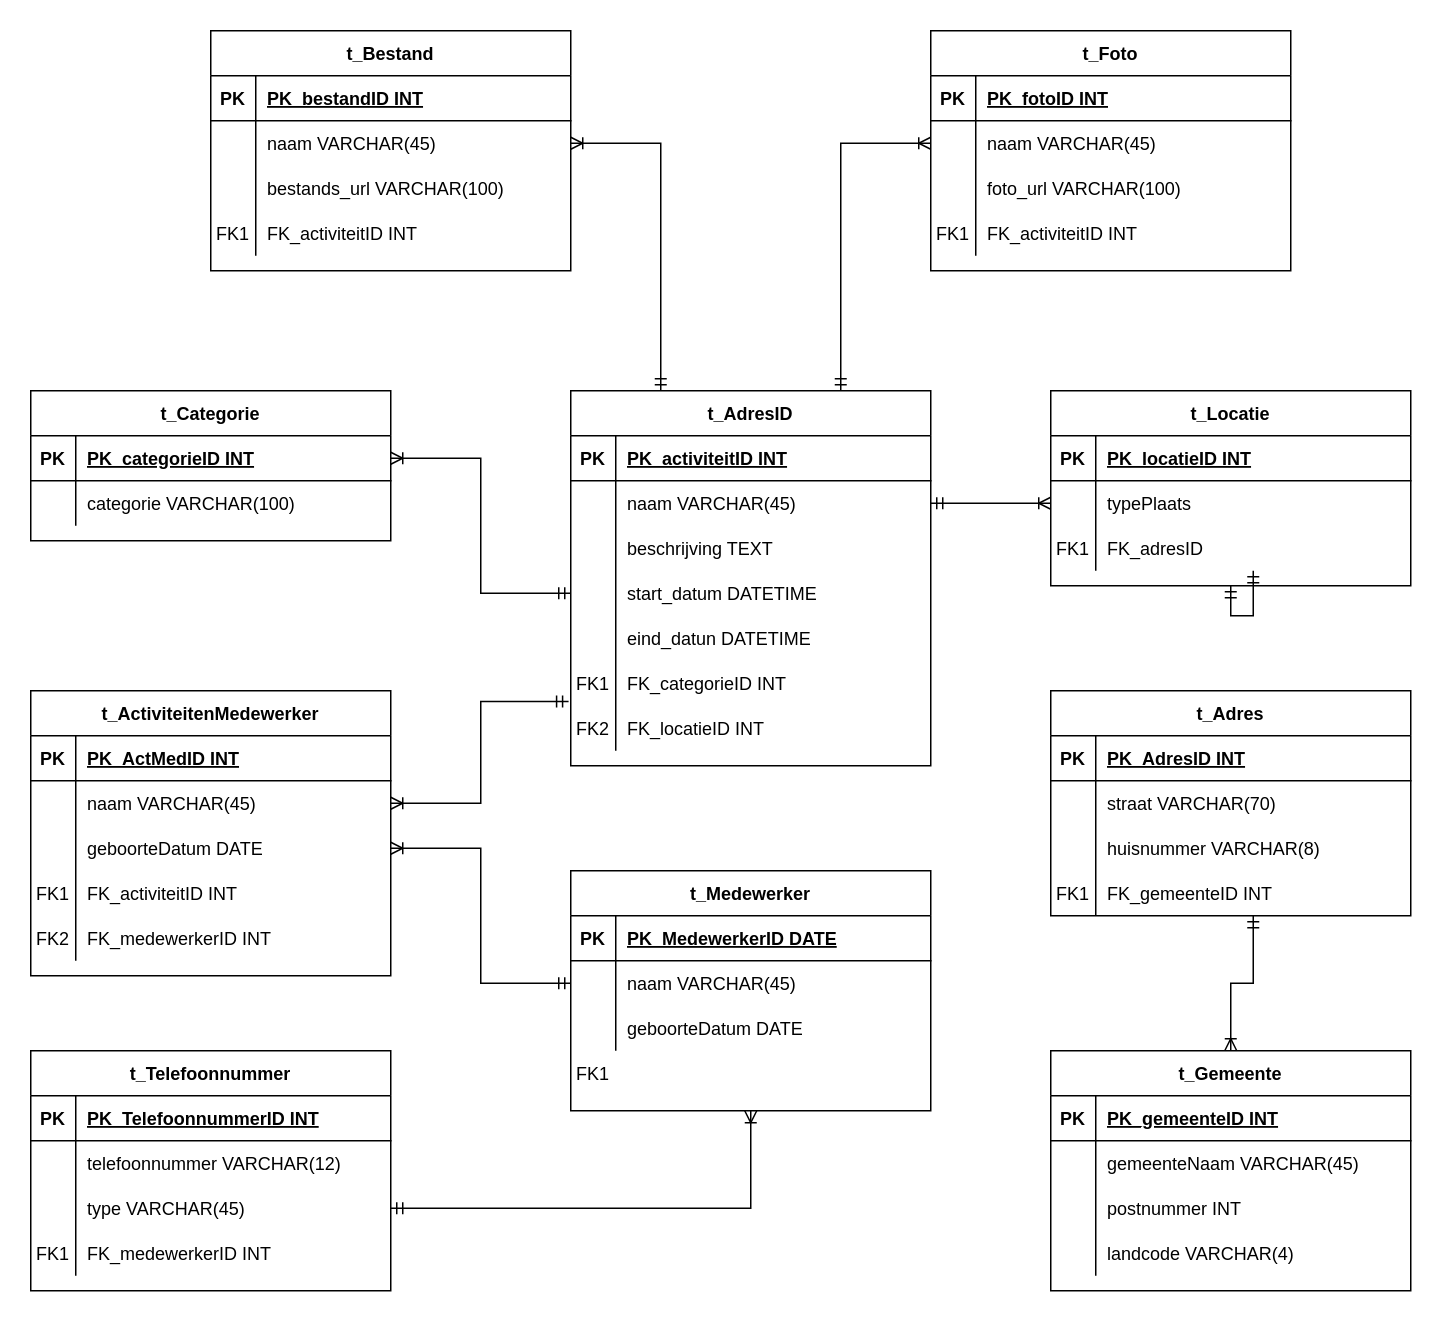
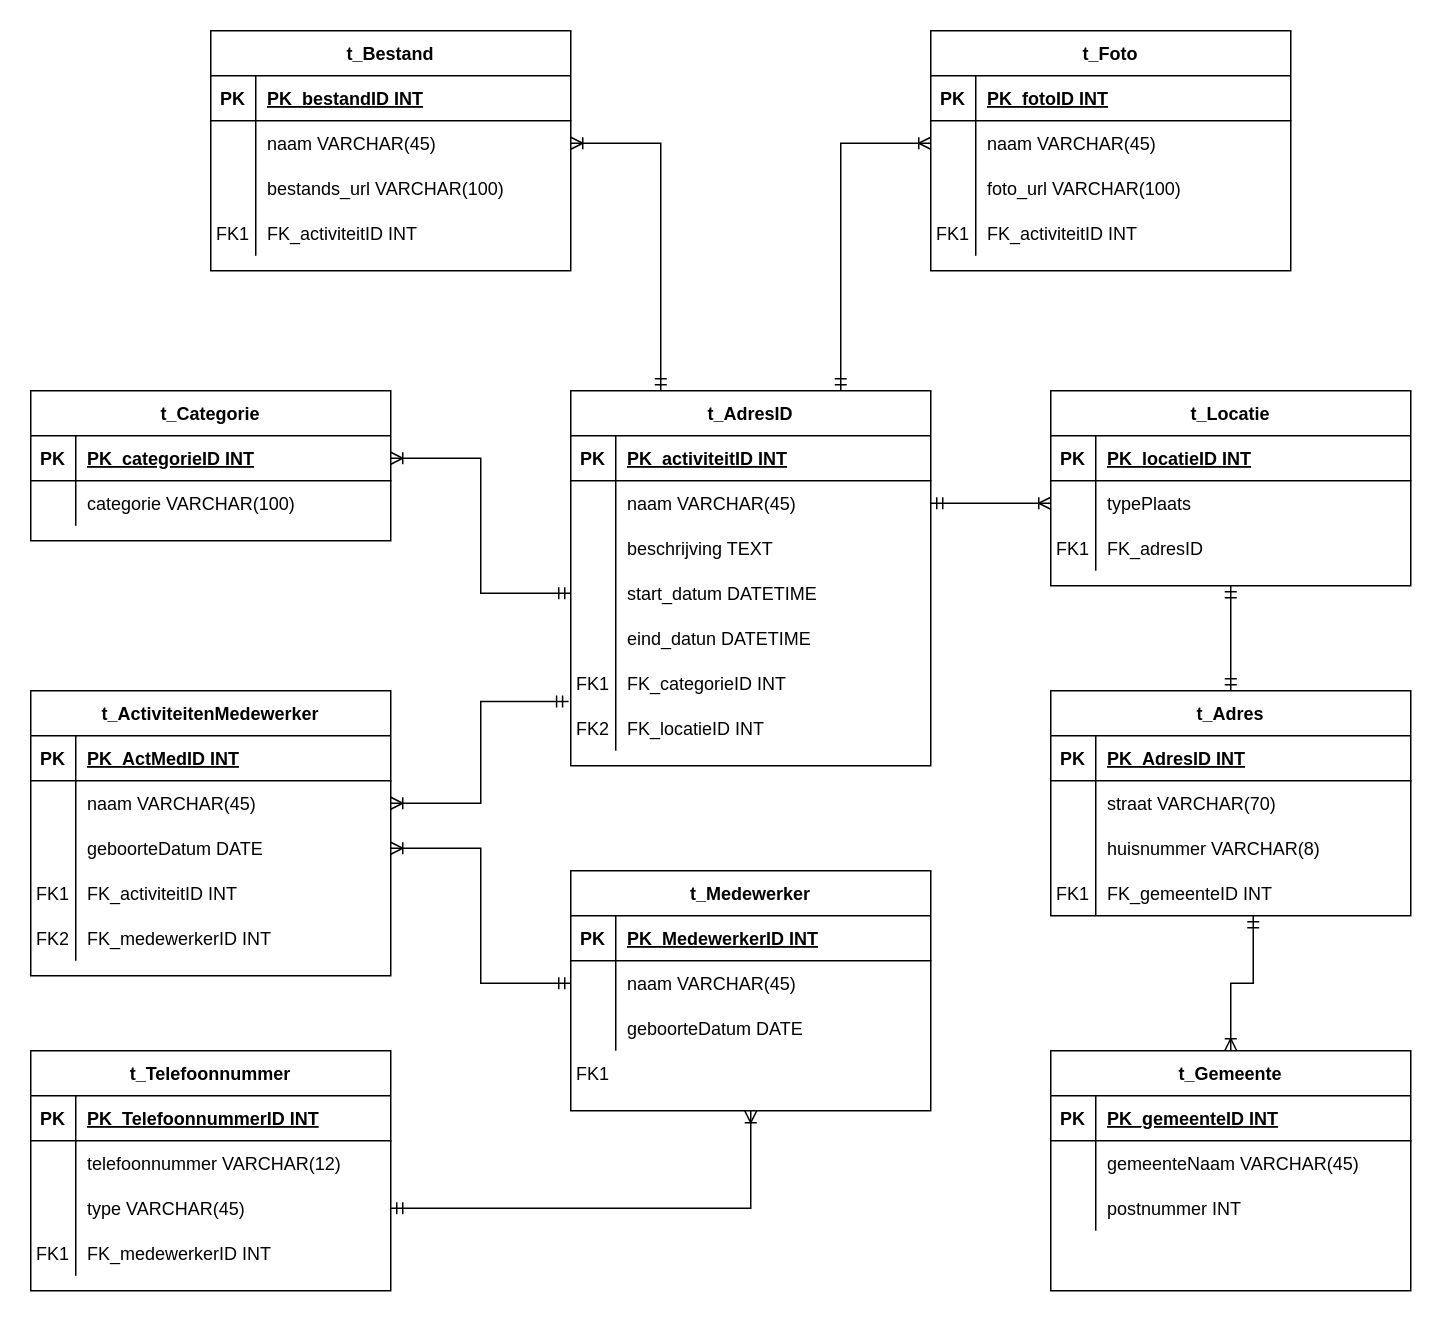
(1253, 607) -> (1231, 652)
(725, 939) -> (720, 939)
(1253, 1253) -> none
